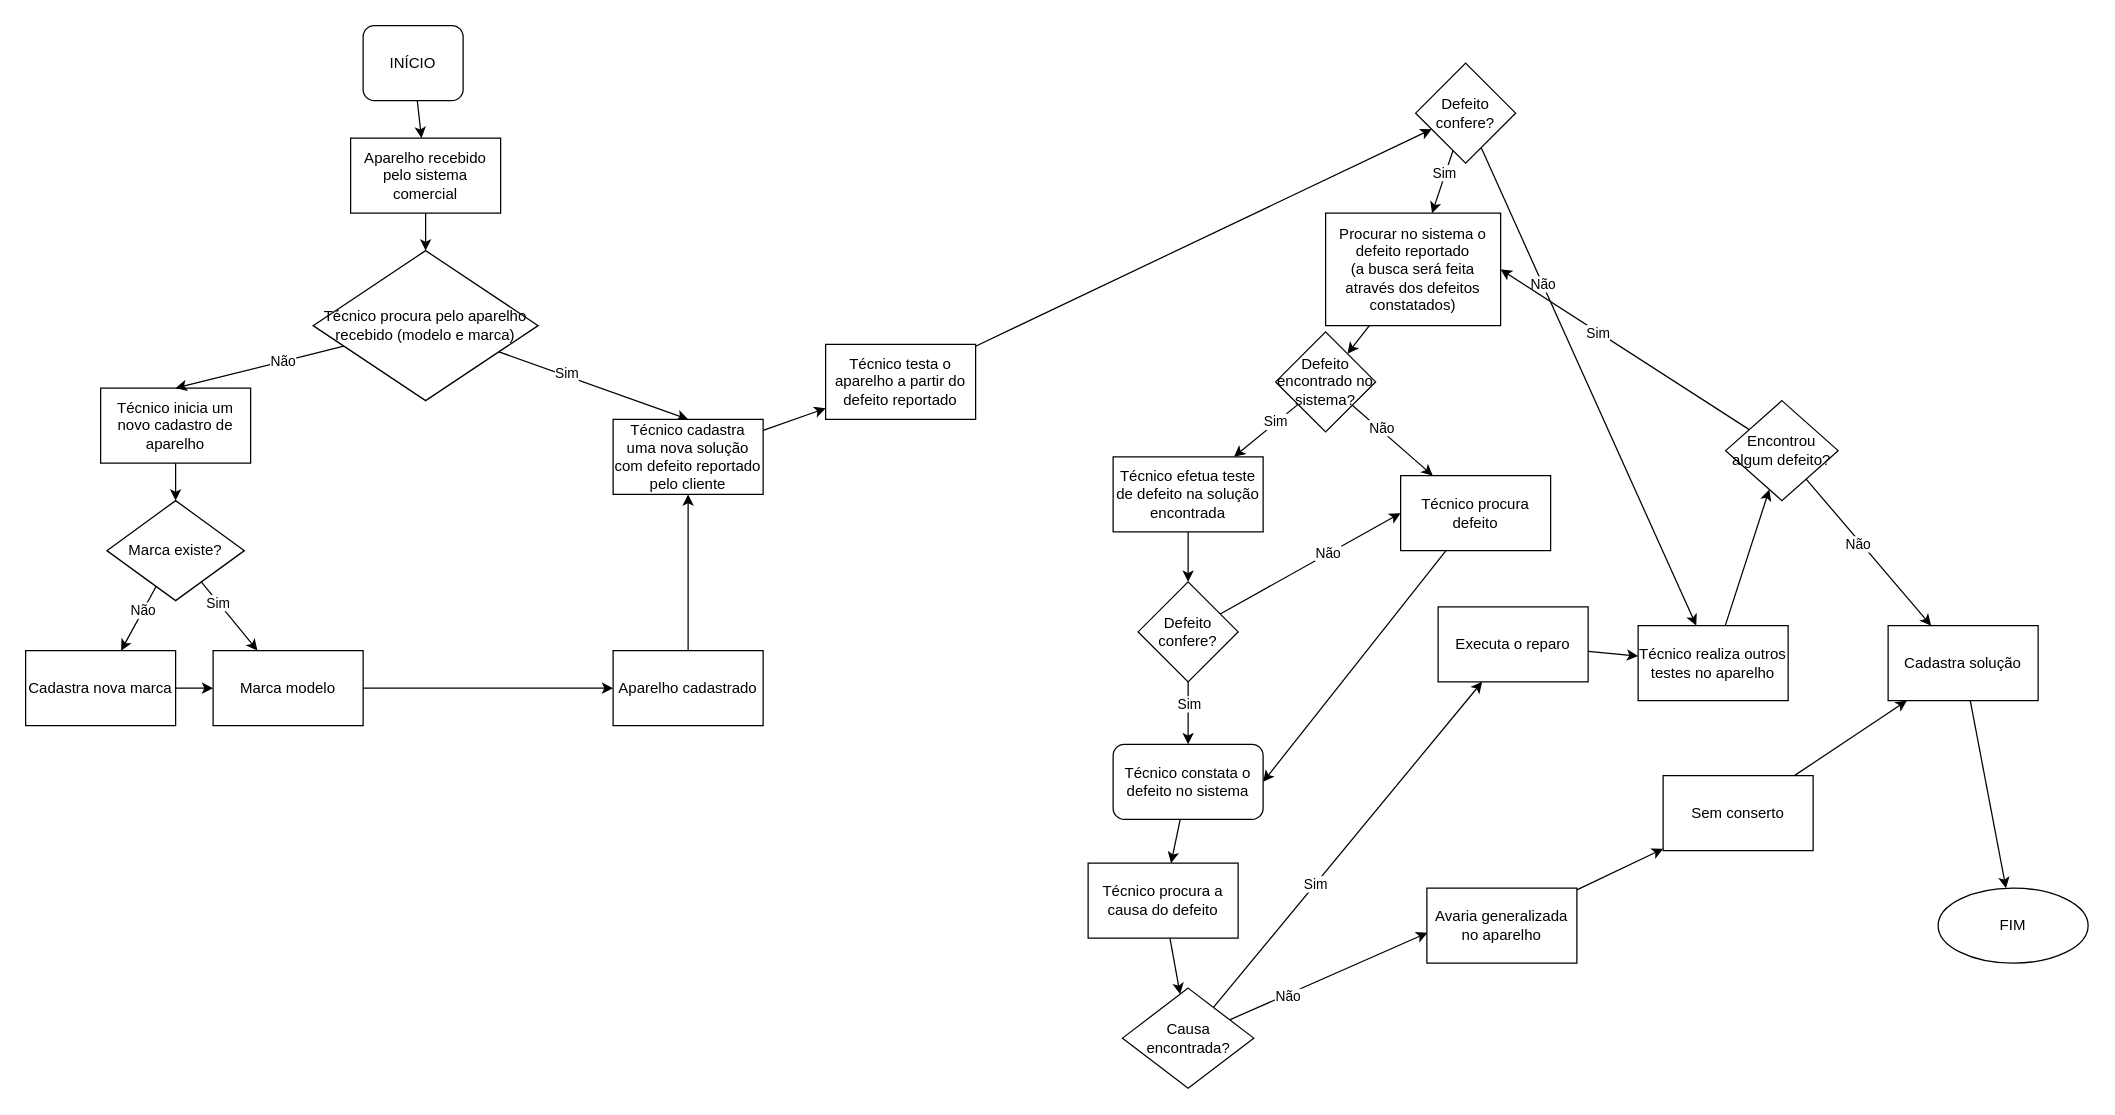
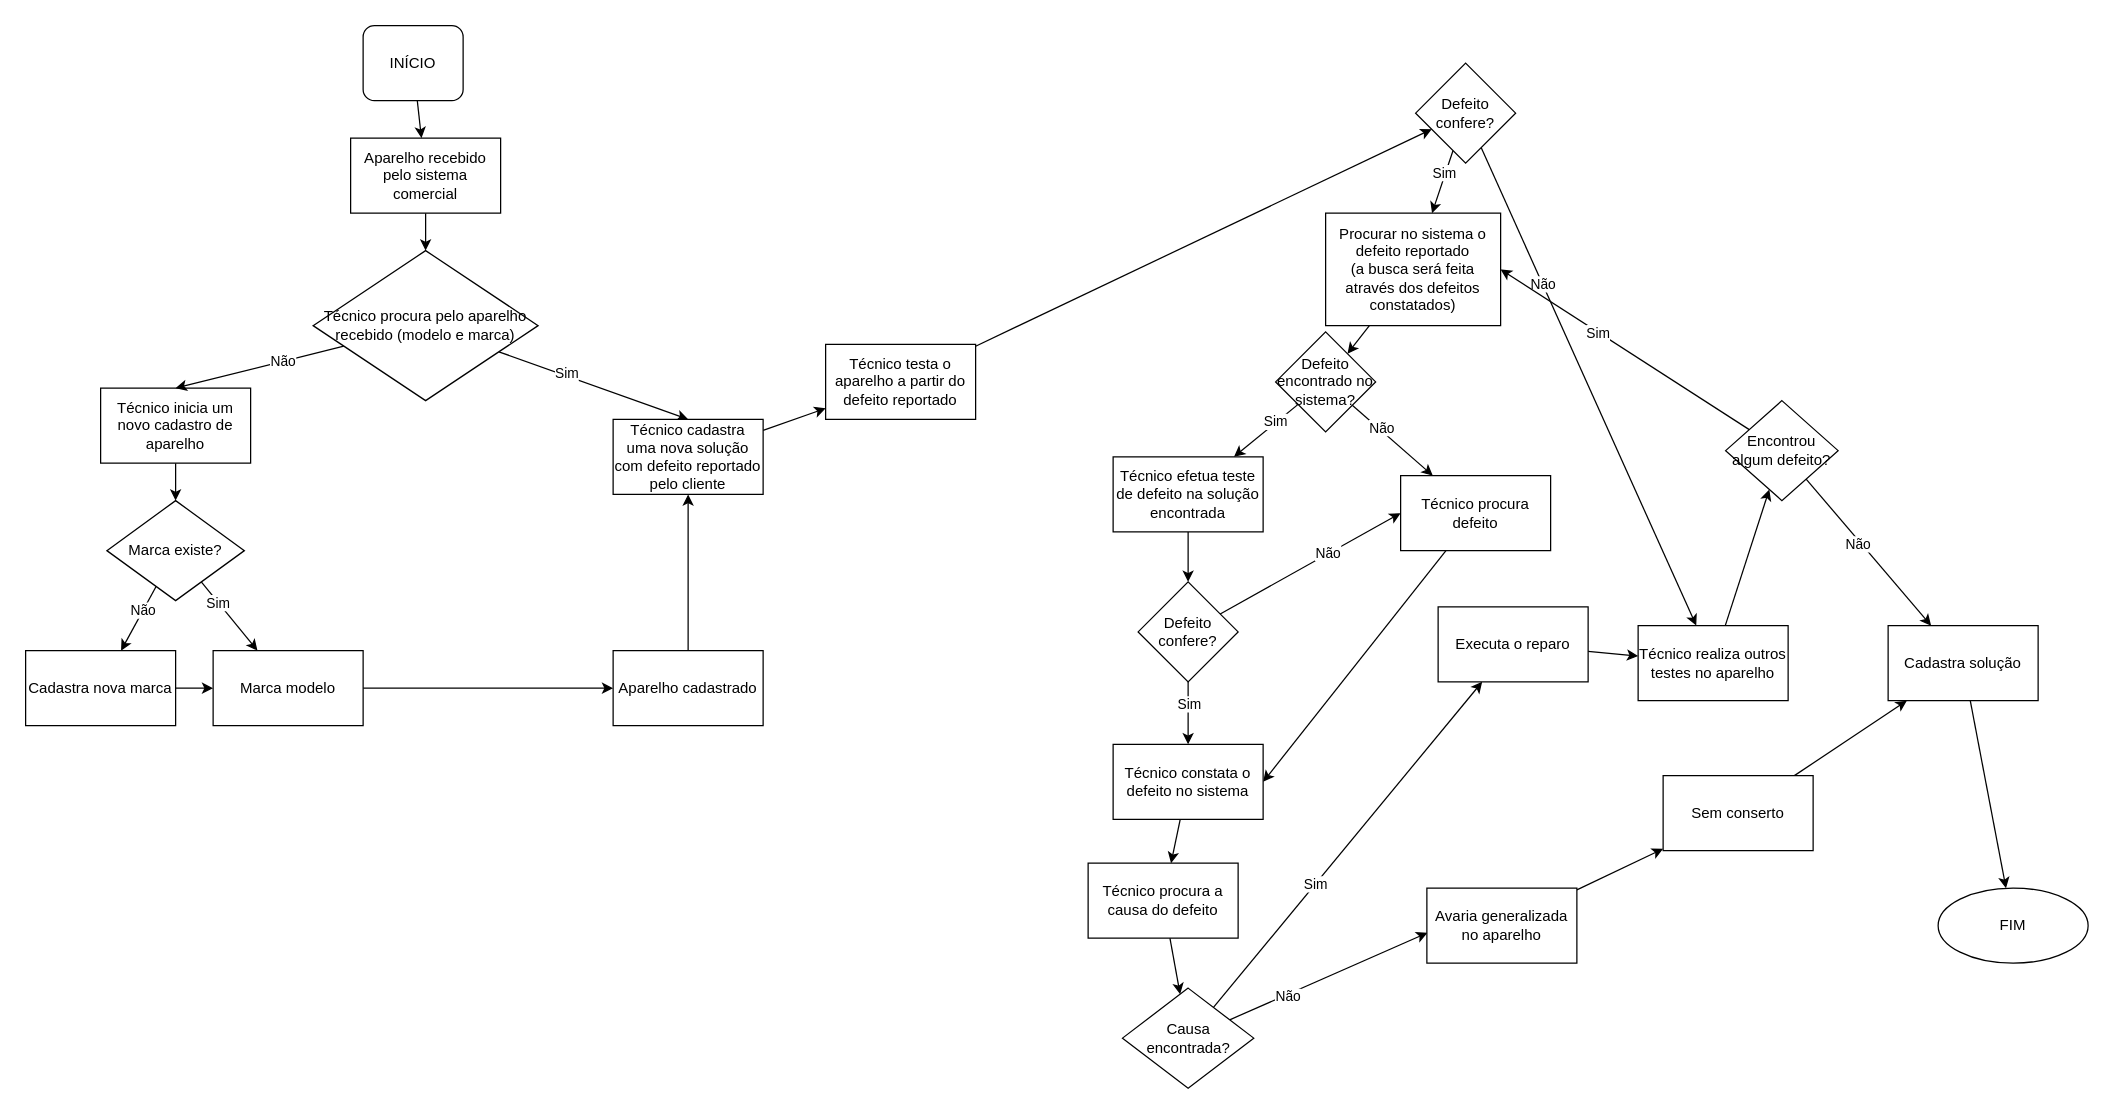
(1188, 782) -> (1188, 782)
